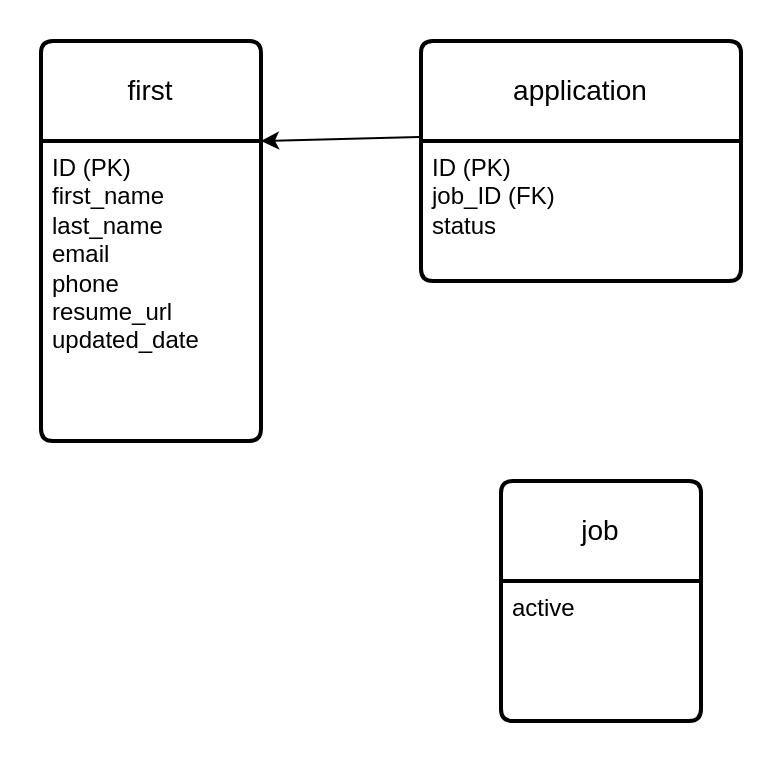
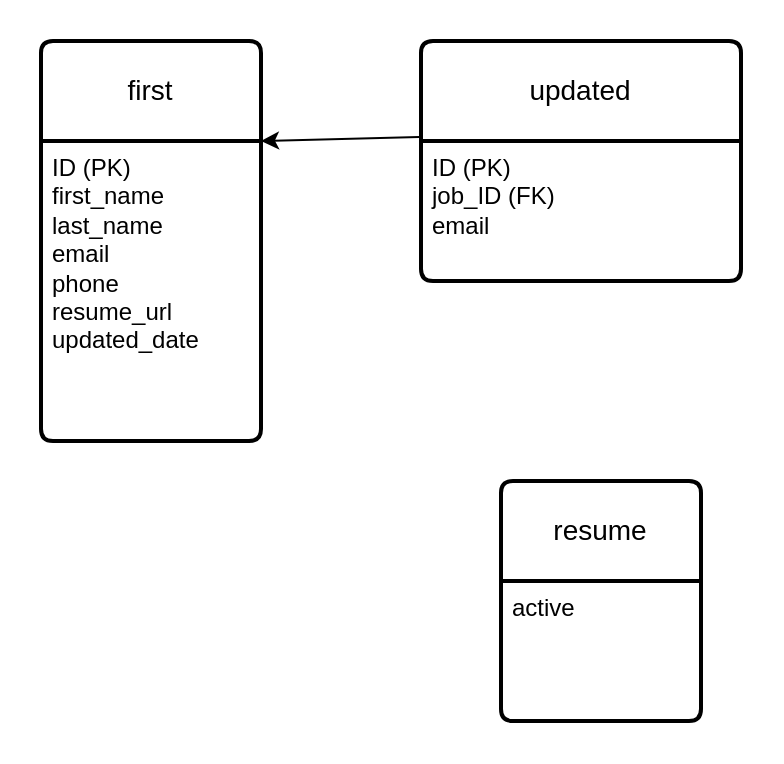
(581, 91) -> (581, 91)
(504, 198) -> (504, 198)
(601, 531) -> (601, 531)
